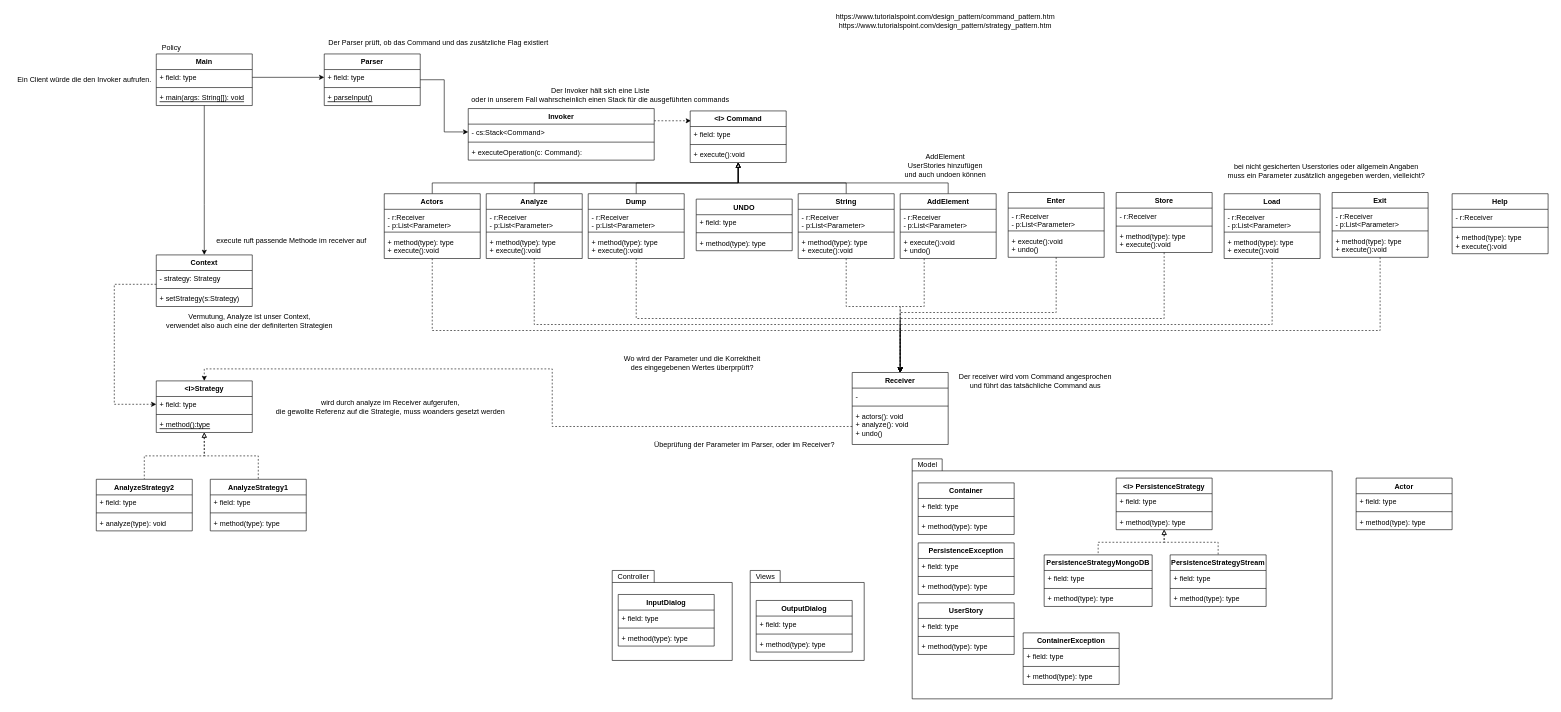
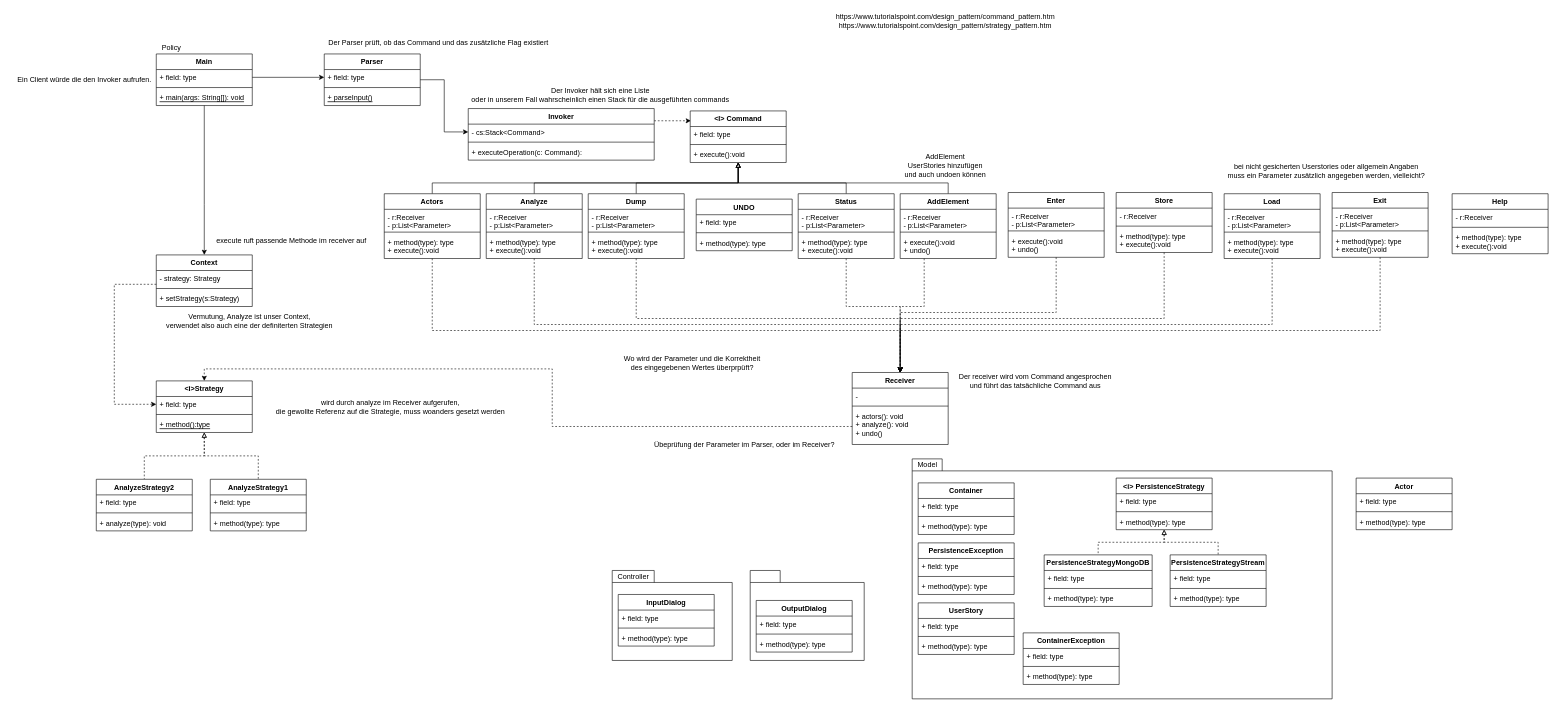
(846, 202) -> (846, 202)
(765, 576) -> none
